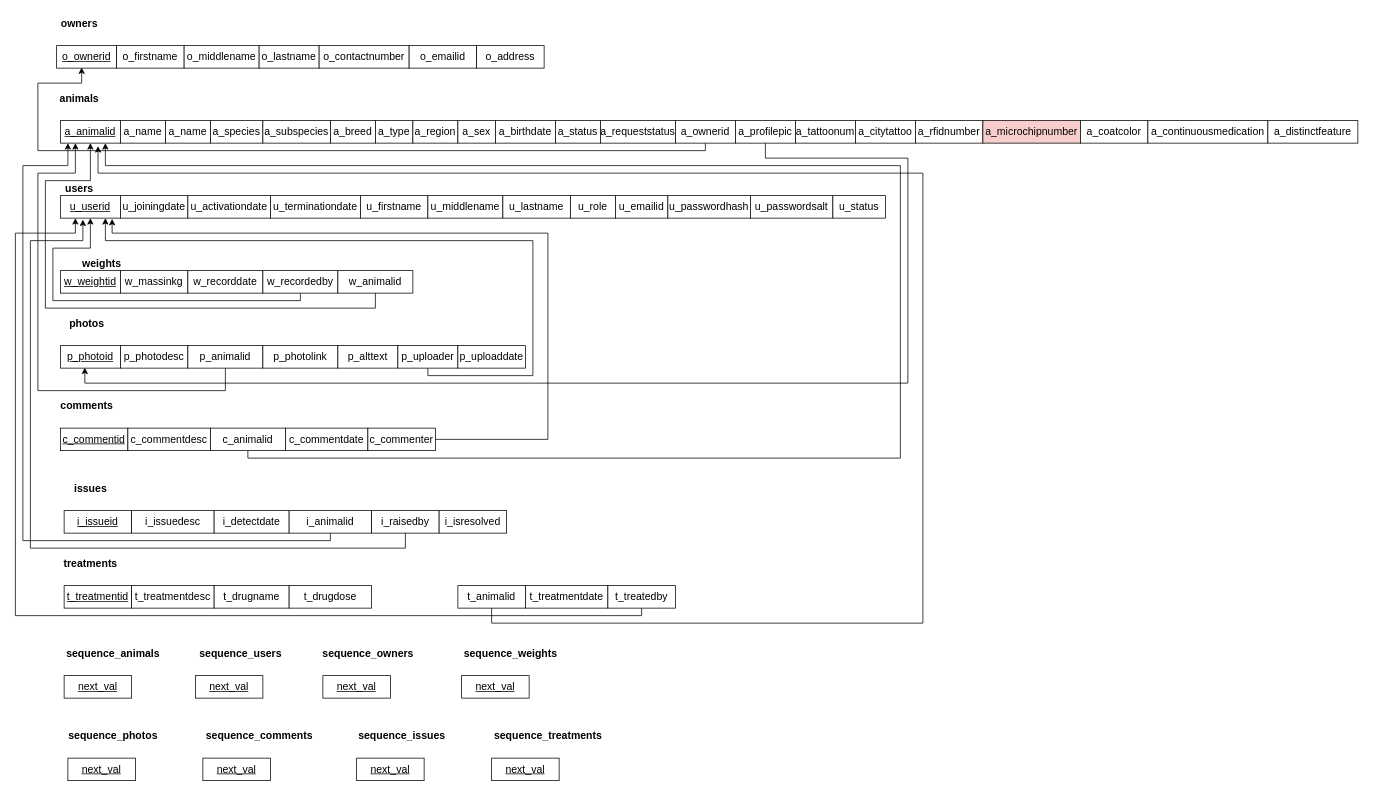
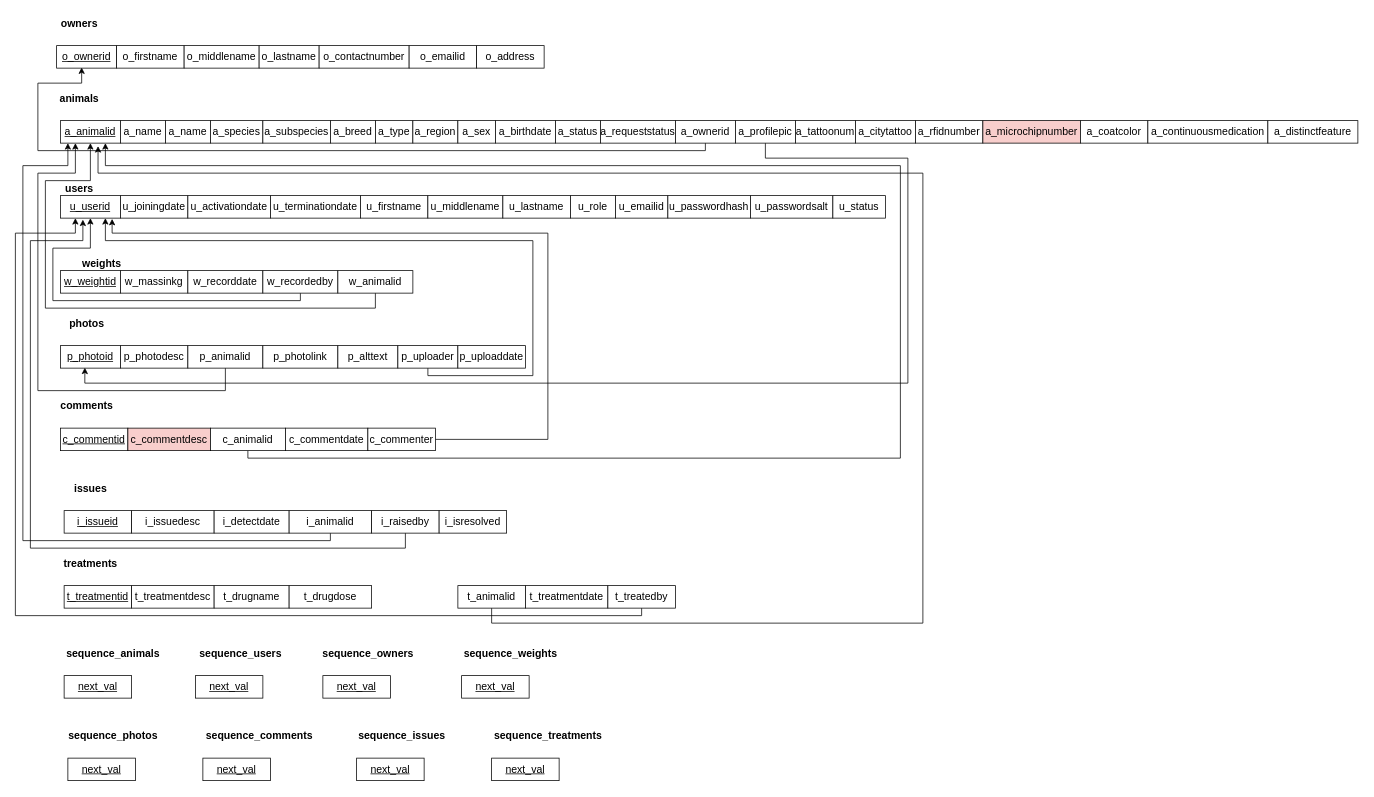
(169, 439) -> (169, 439)
